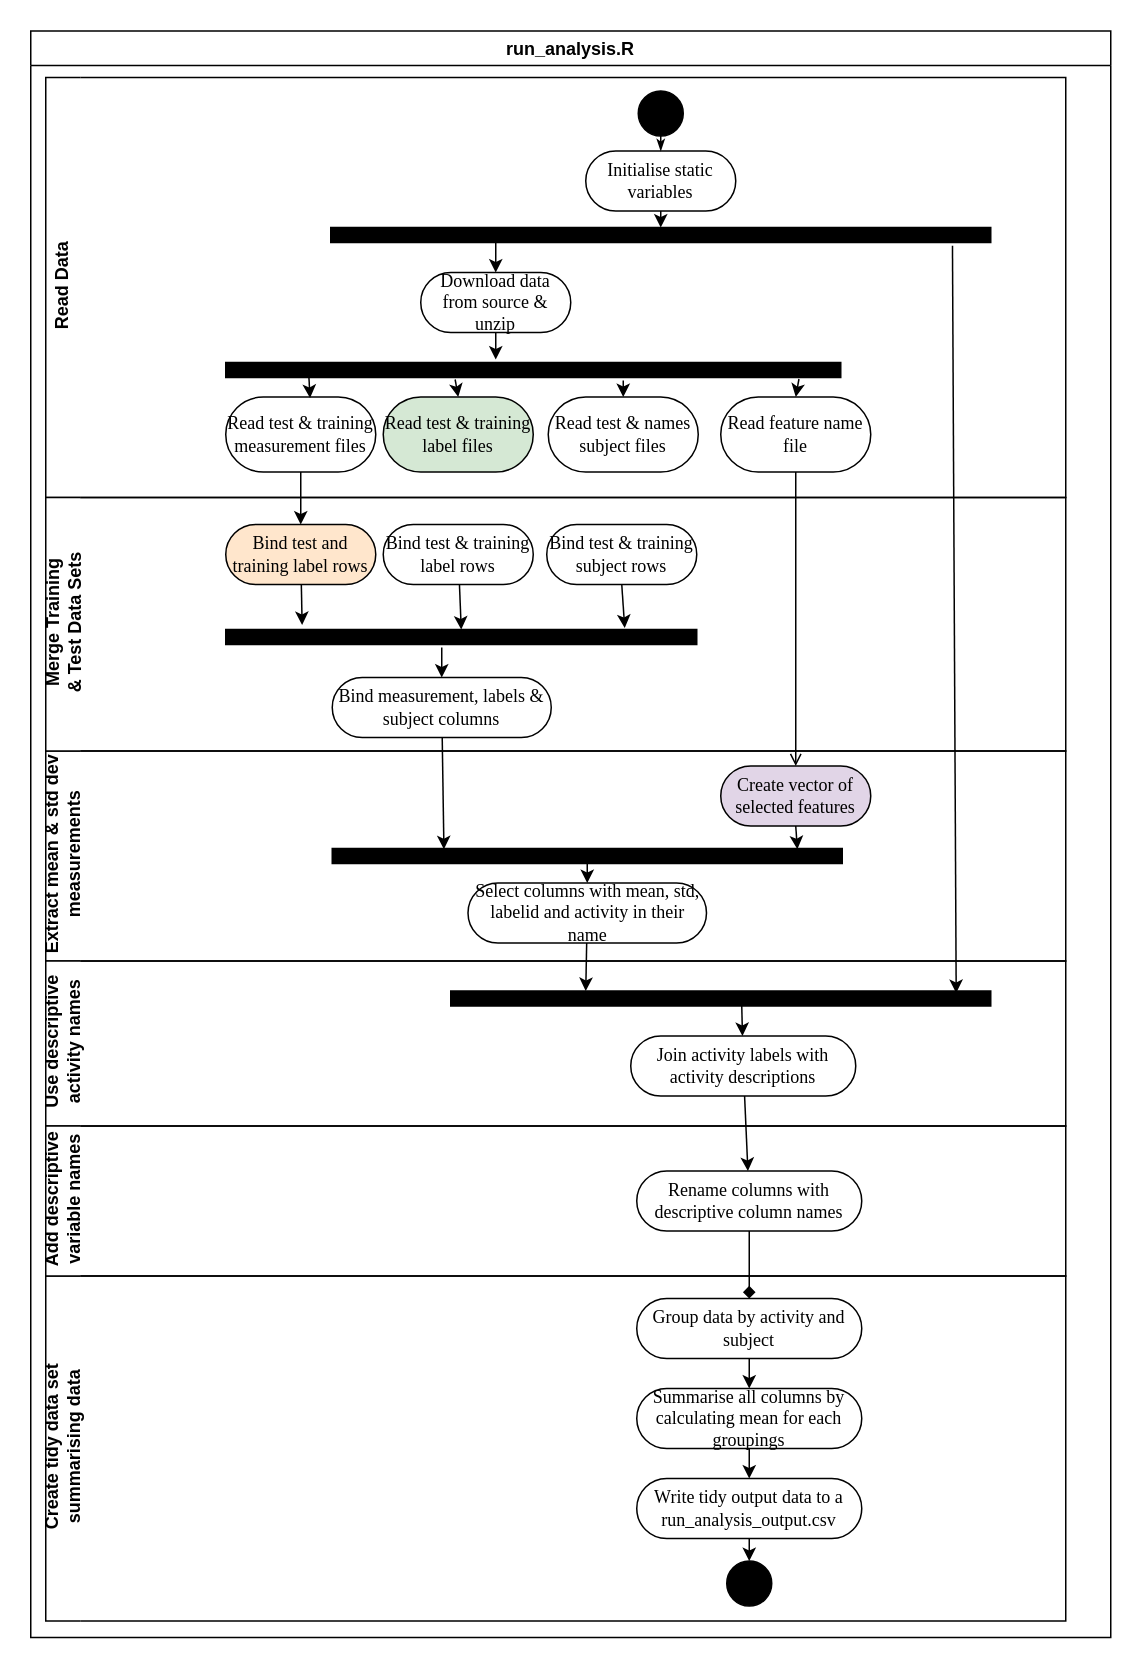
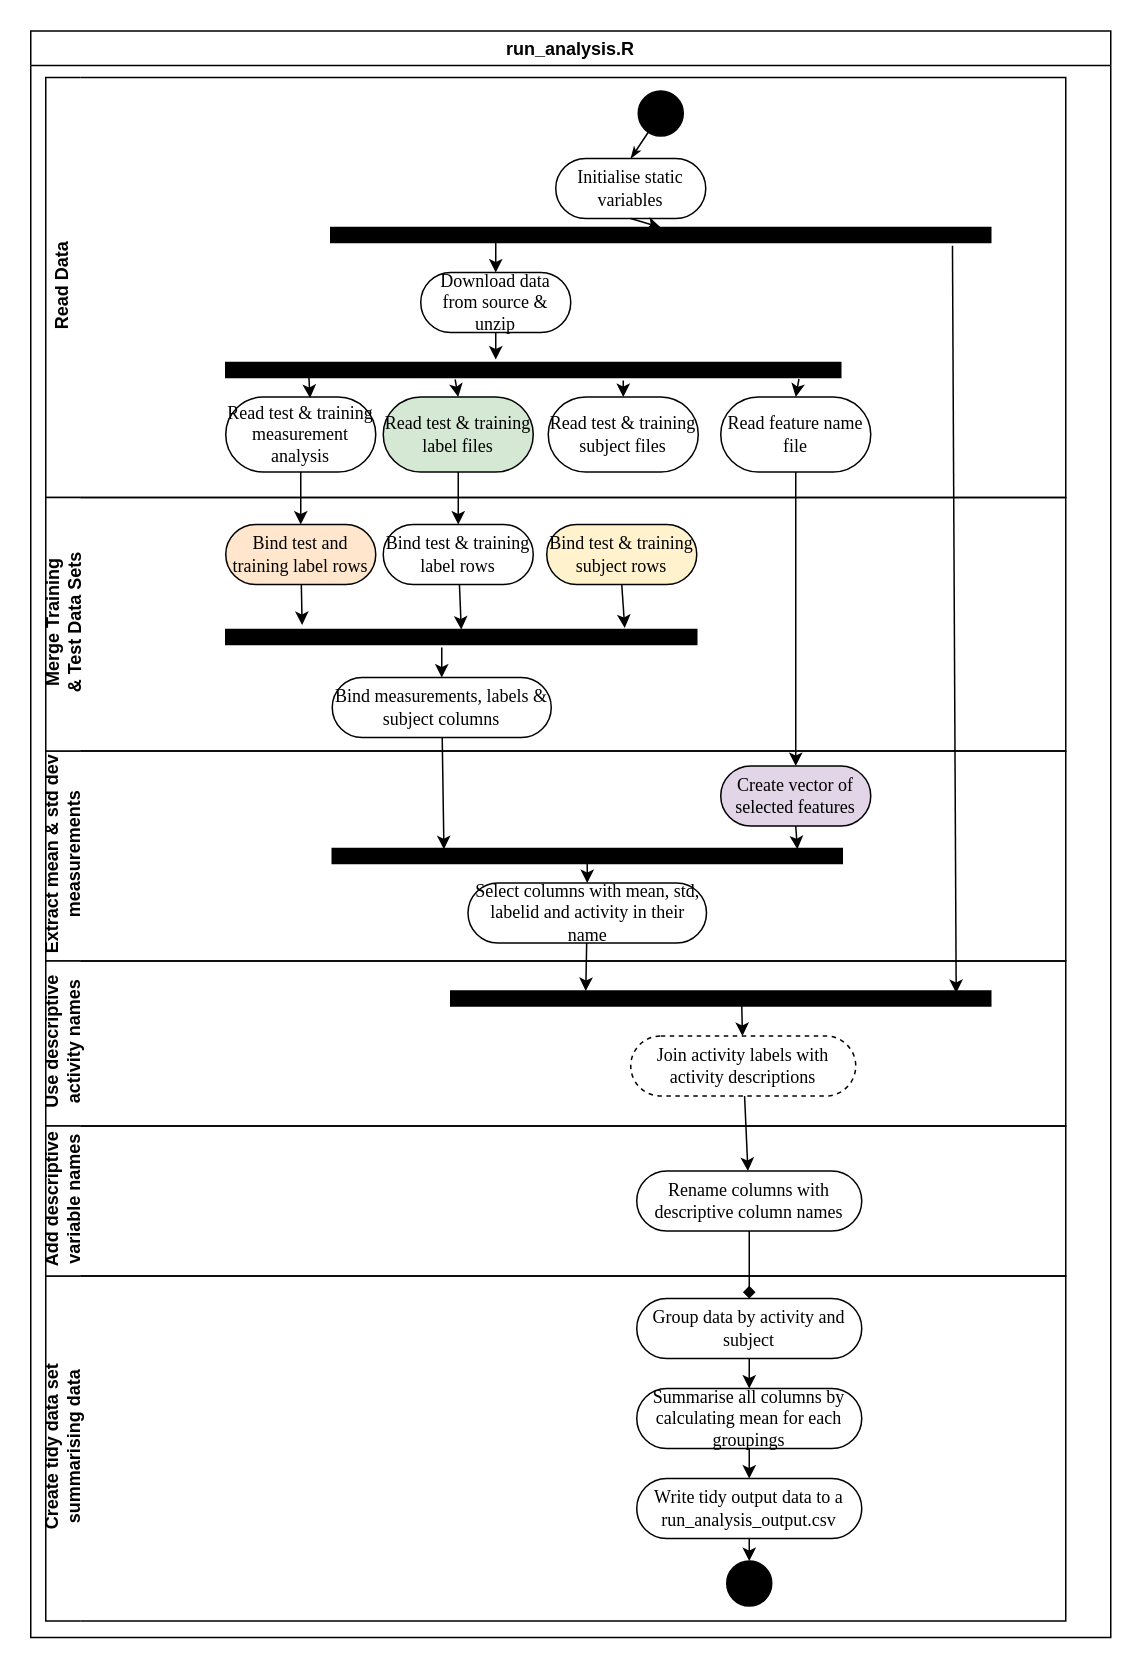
(661, 181) -> (631, 188)
(301, 434) -> (301, 434)
(623, 434) -> (623, 434)
none -> (458, 493)
(622, 554) -> (622, 554)
(442, 707) -> (442, 707)
(796, 757) -> (796, 754)
(743, 1066) -> (743, 1066)
